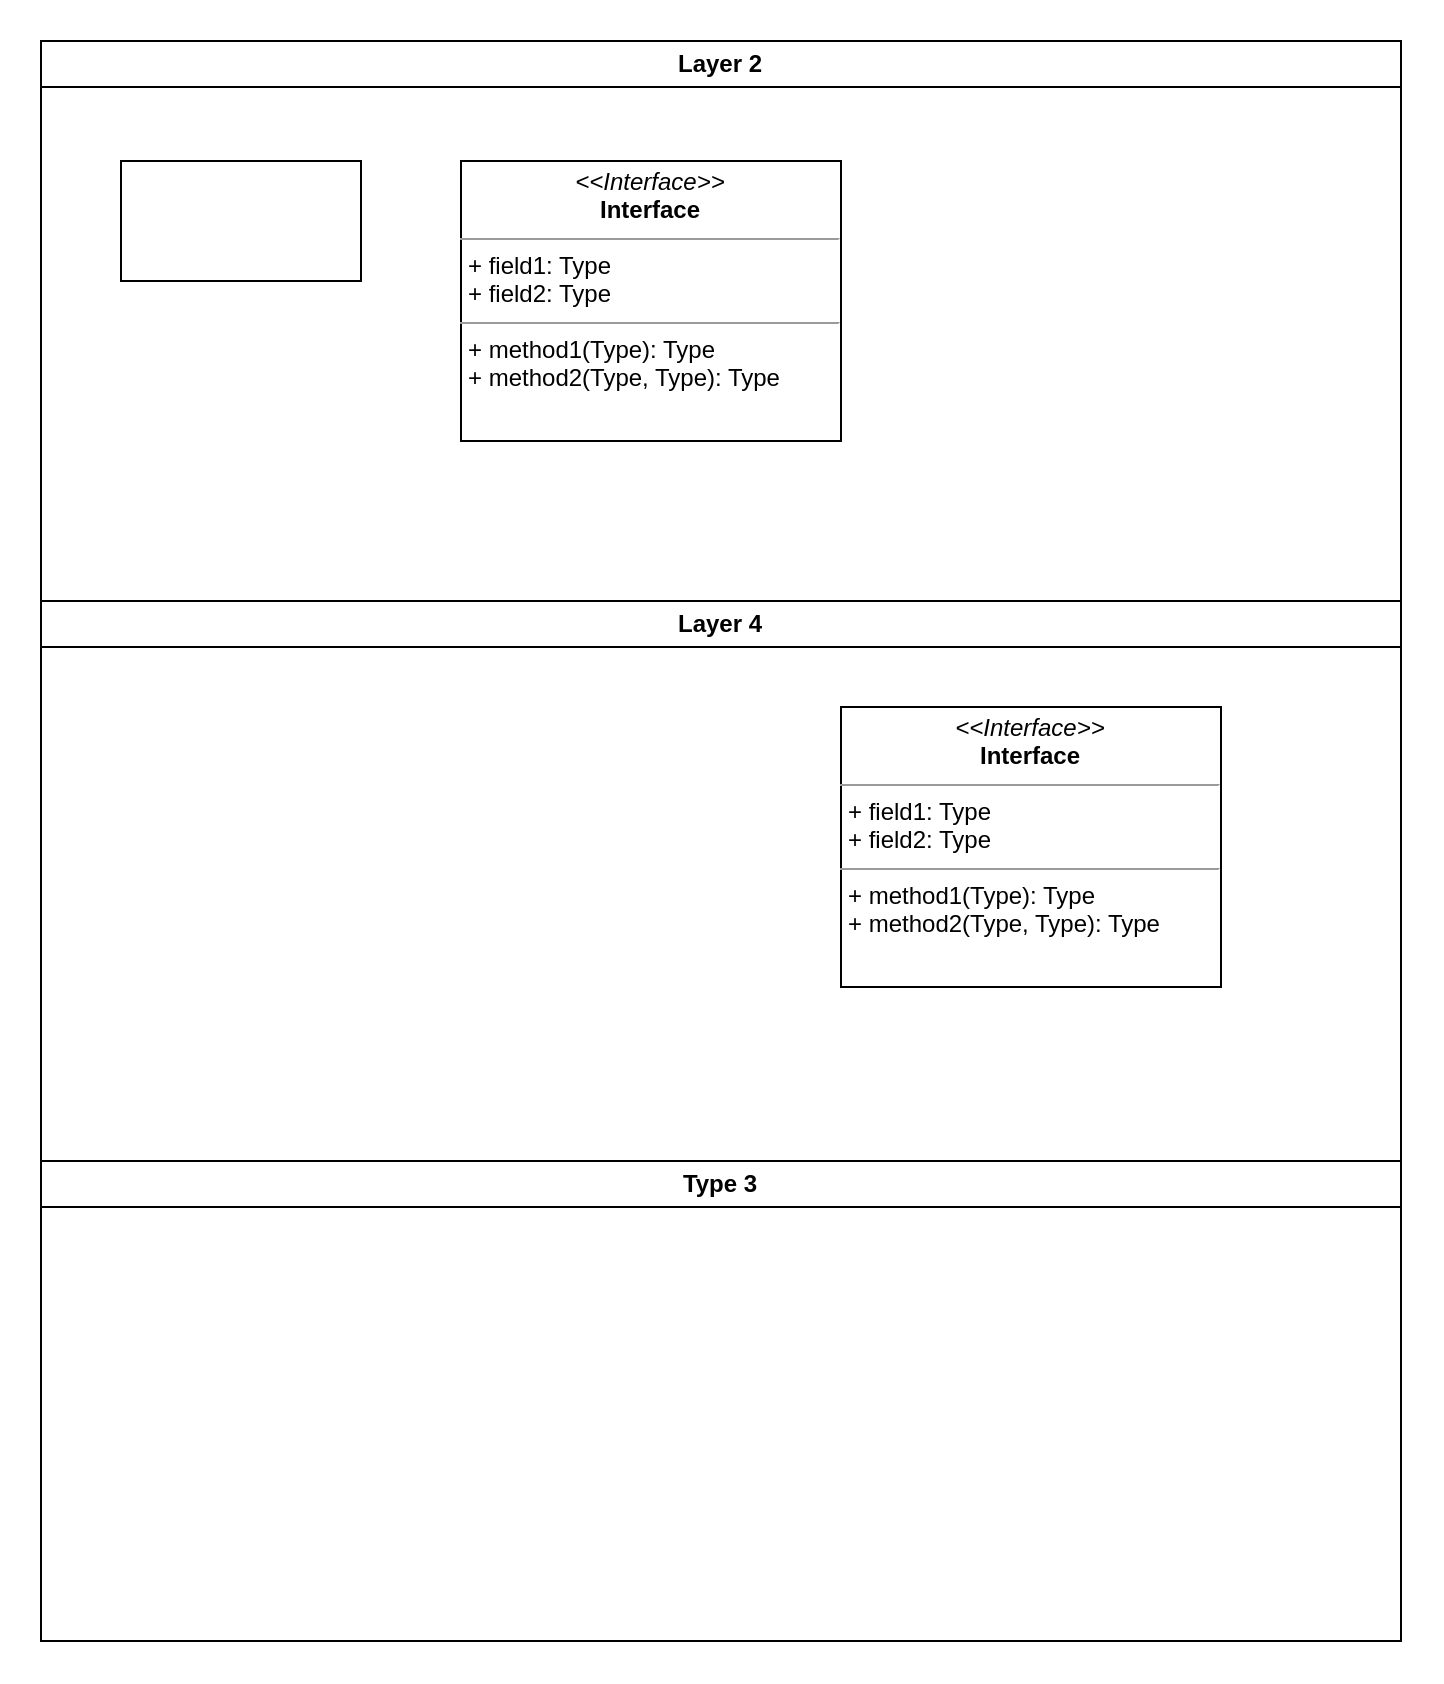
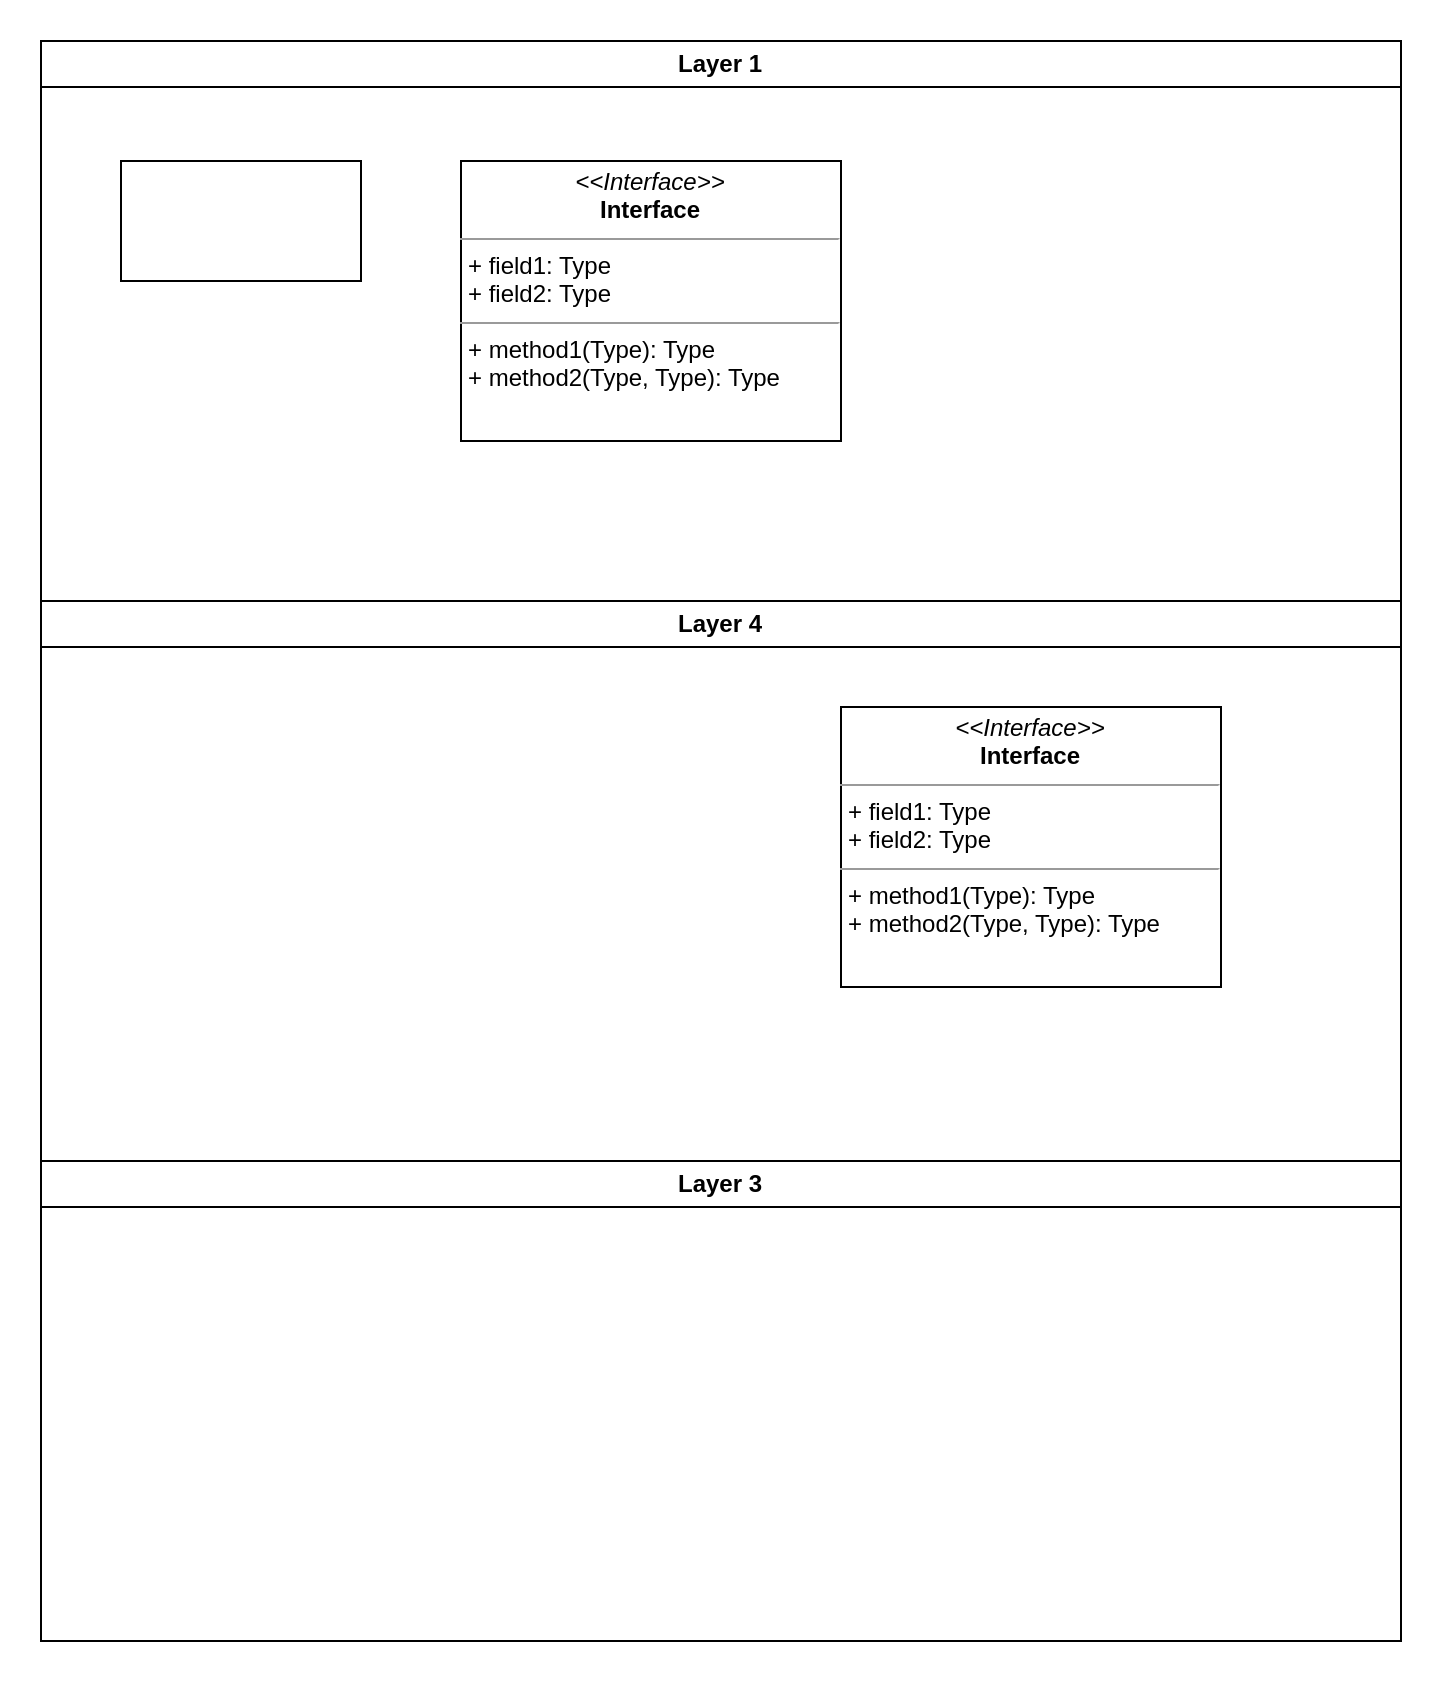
(721, 65) -> (721, 65)
(721, 1185) -> (721, 1185)
